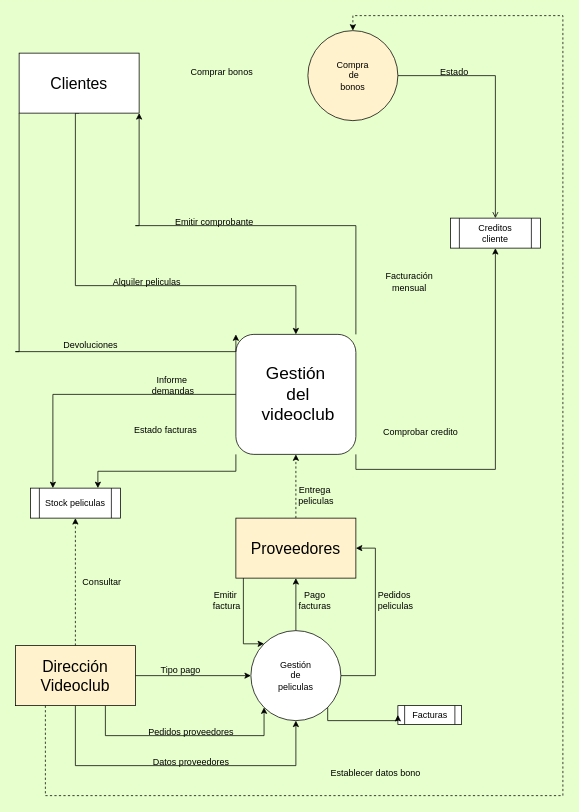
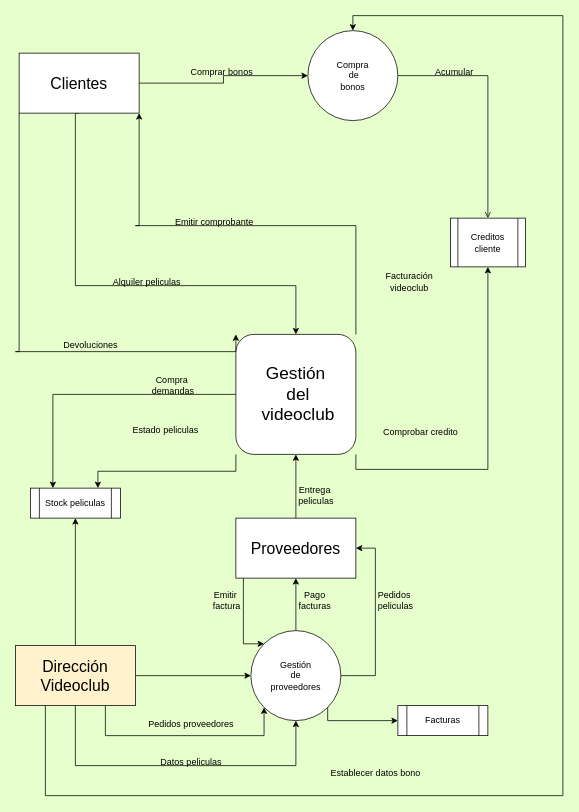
(455, 72) -> (455, 72)
none -> (259, 75)
(353, 75) -> (353, 75)
(495, 233) -> (488, 242)
(410, 282) -> (410, 282)
(173, 385) -> (173, 385)
(166, 430) -> (166, 430)
(296, 488) -> (296, 488)
(296, 548) -> (296, 548)
(102, 582) -> none
(75, 584) -> (75, 584)
(563, 599) -> (563, 599)
(180, 670) -> none
(296, 675) -> (296, 675)
(430, 715) -> (443, 720)
(191, 732) -> (191, 724)
(191, 762) -> (191, 762)
